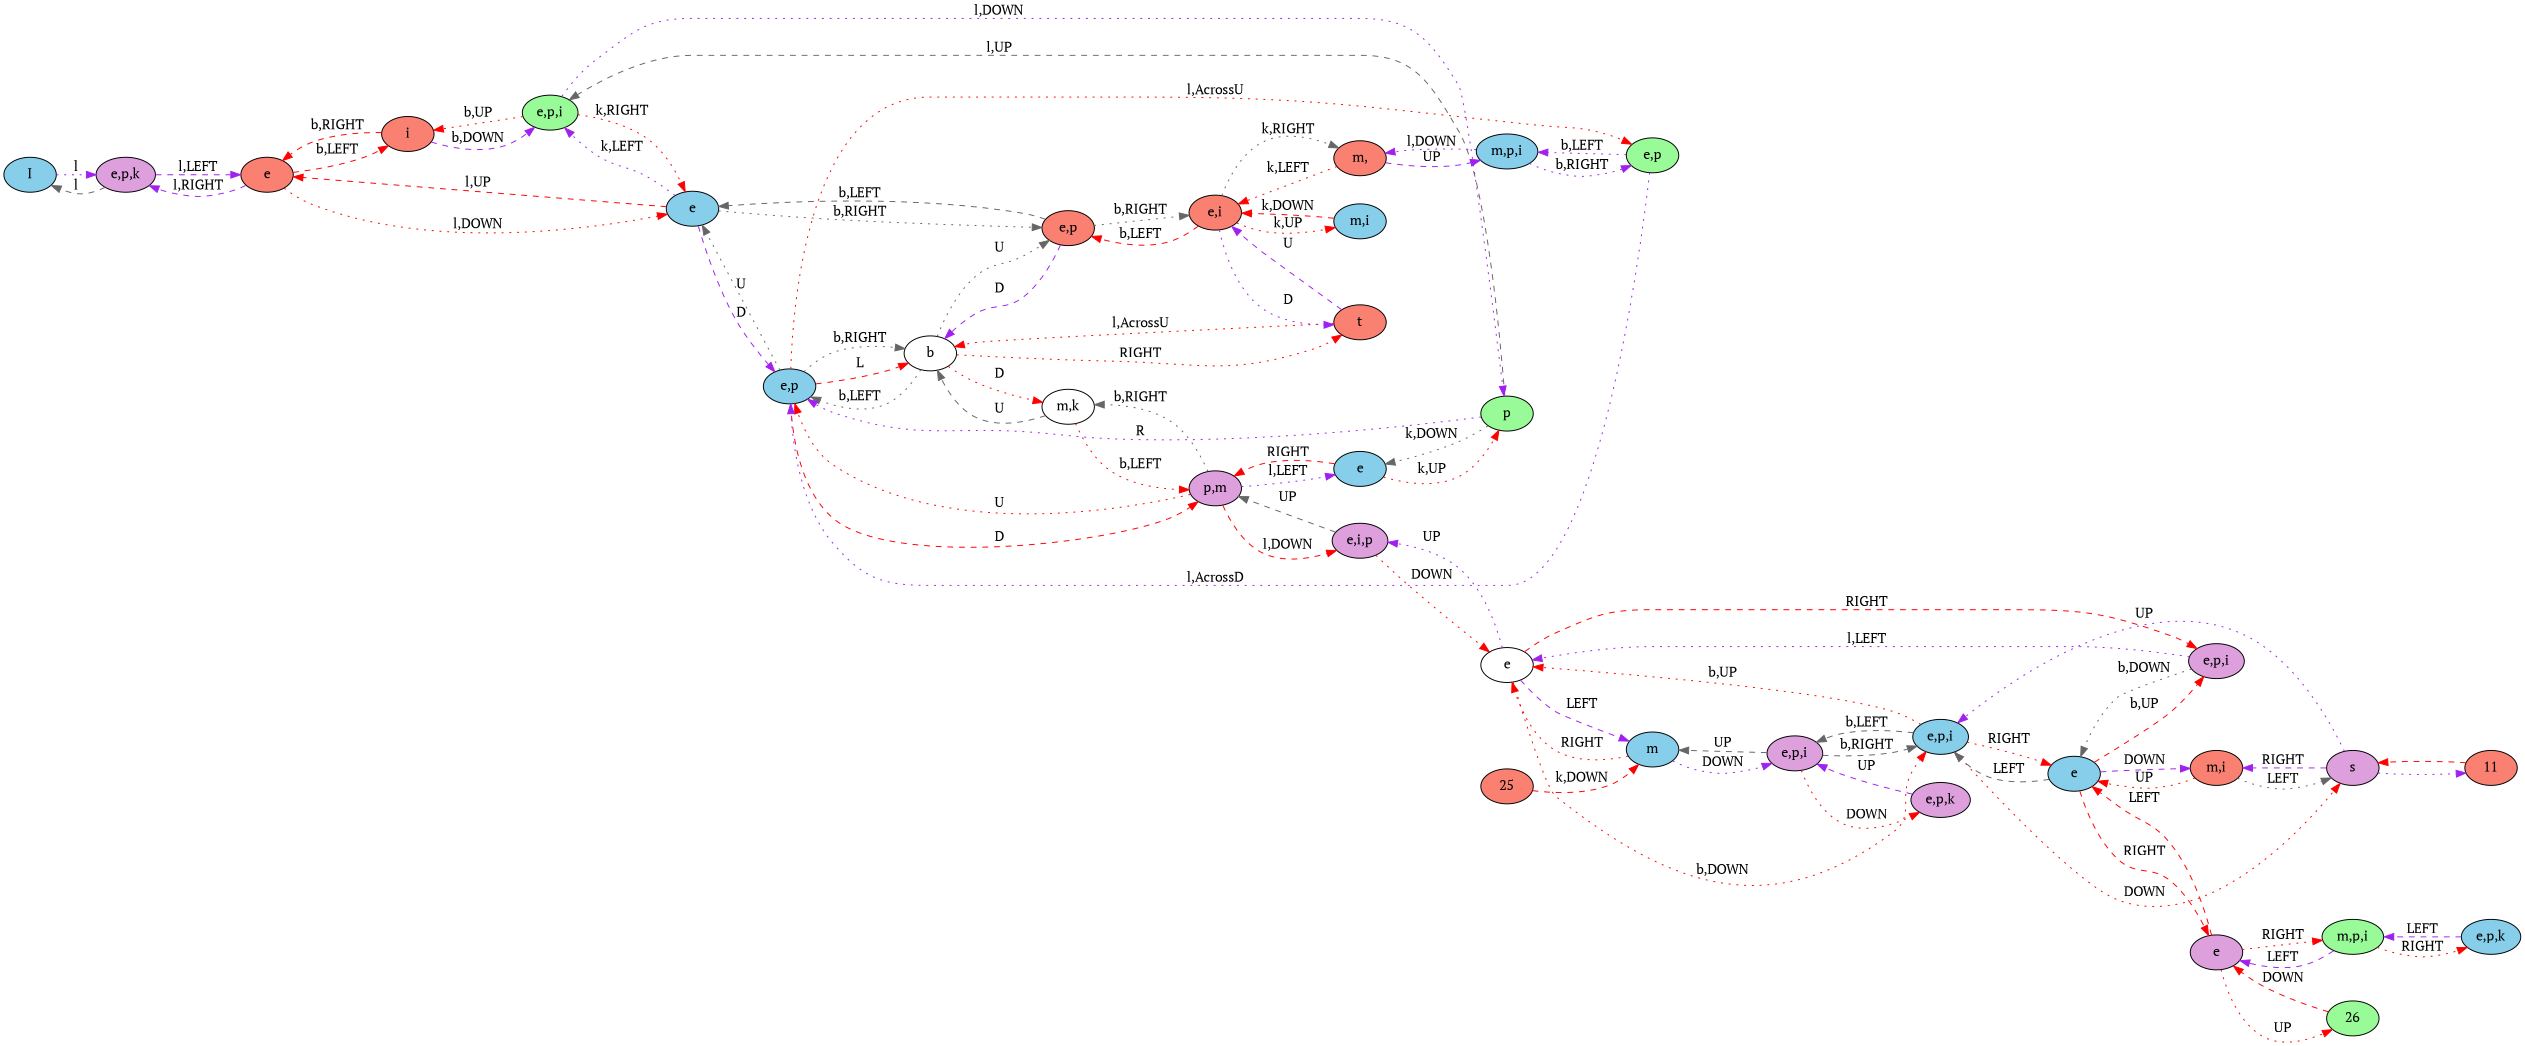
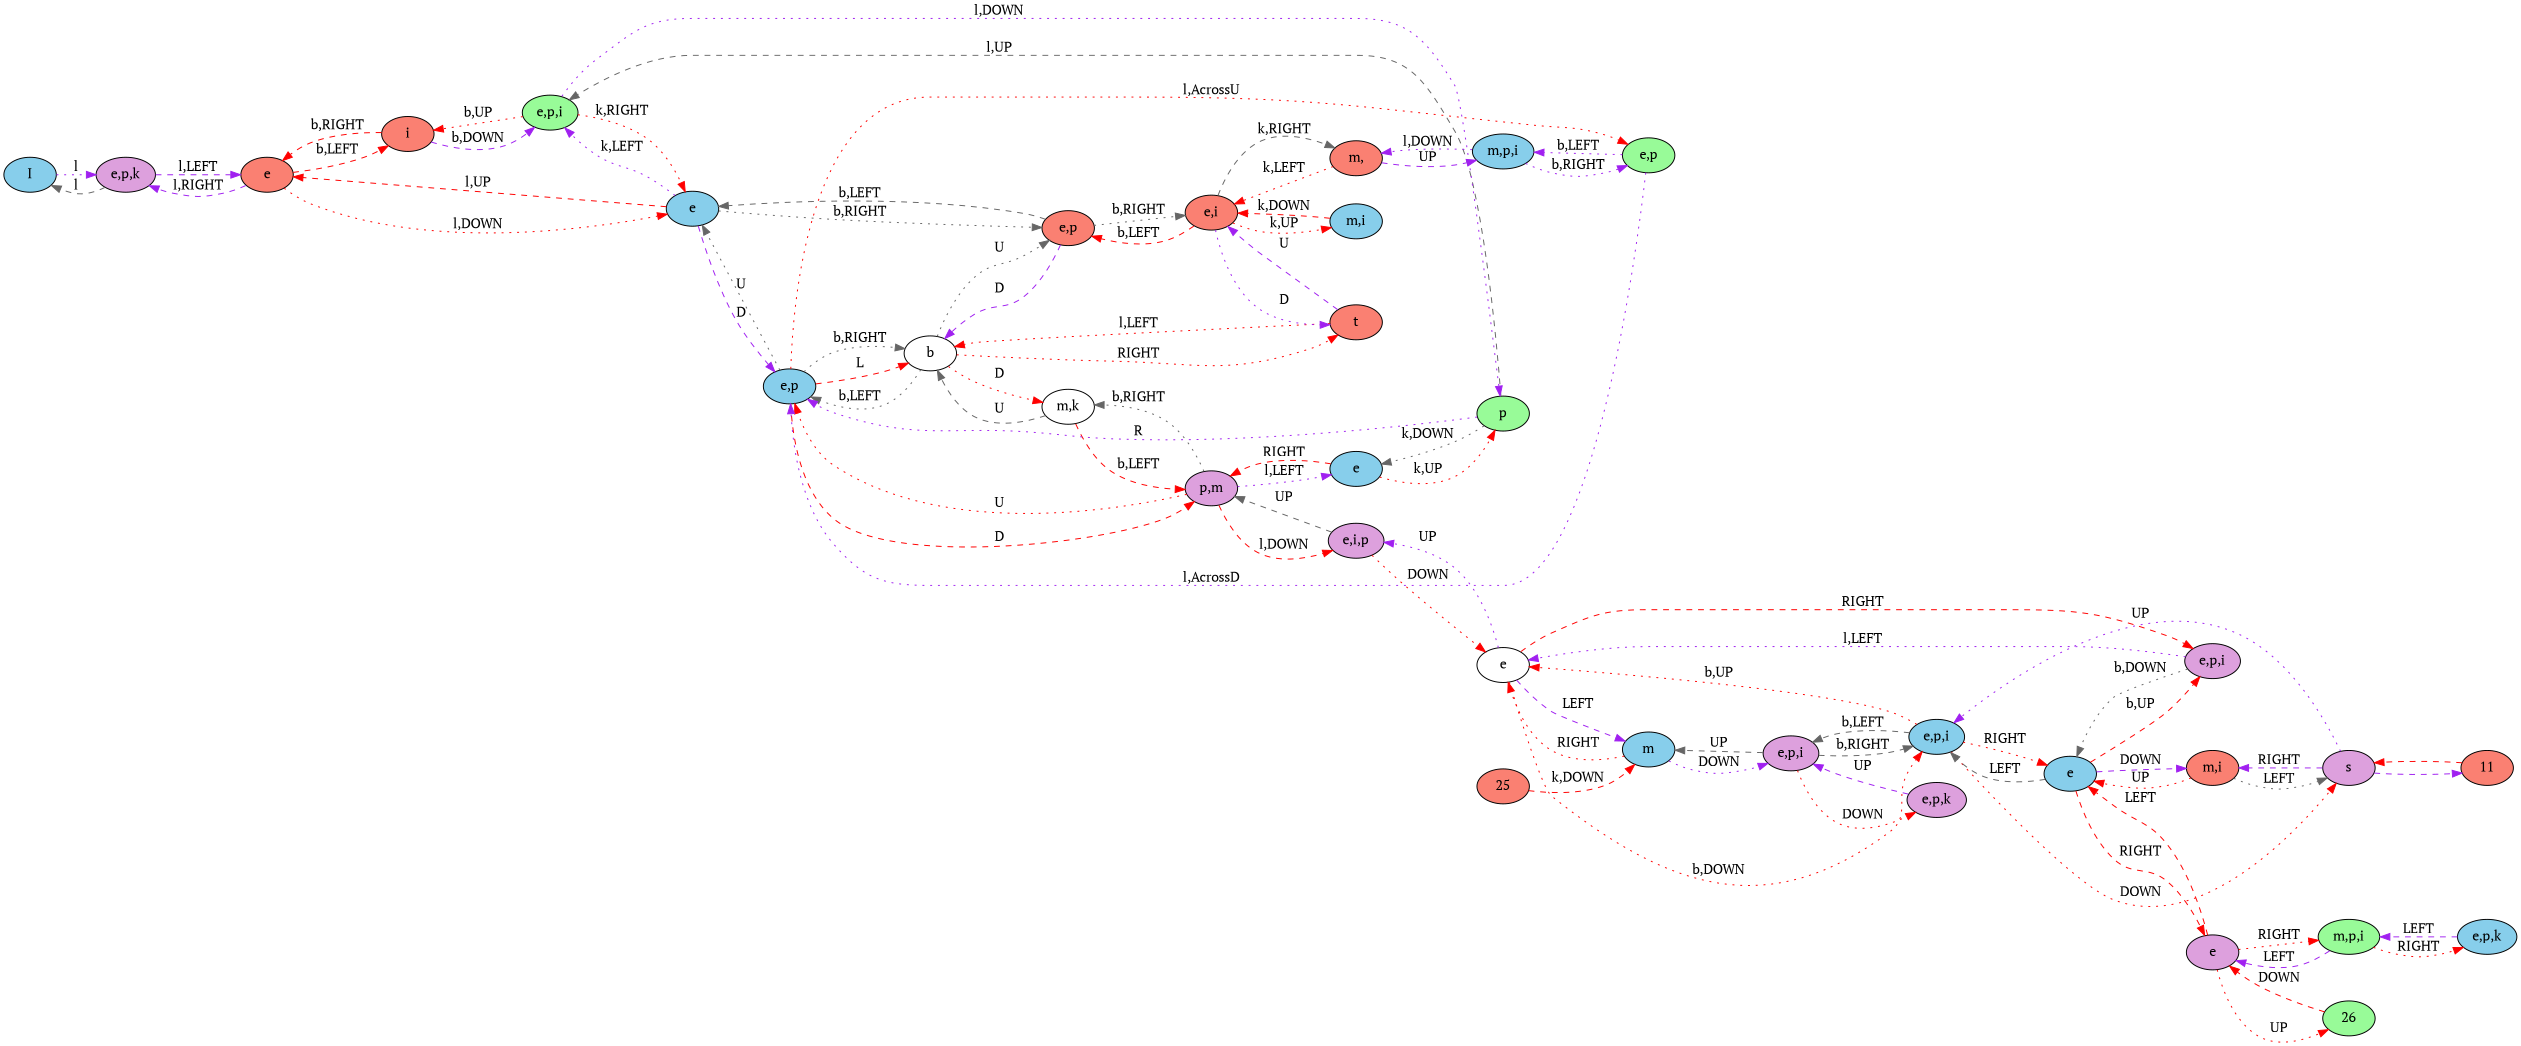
(1263, 142) -> (1259, 142)
(1141, 324) -> (1139, 324)
(1116, 474) -> (1114, 473)
(2417, 774) -> (2413, 774)
